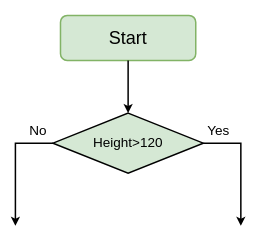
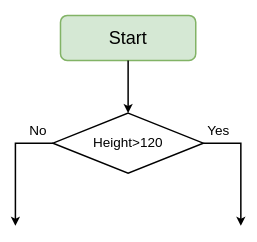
(128, 143) -> (128, 143)
